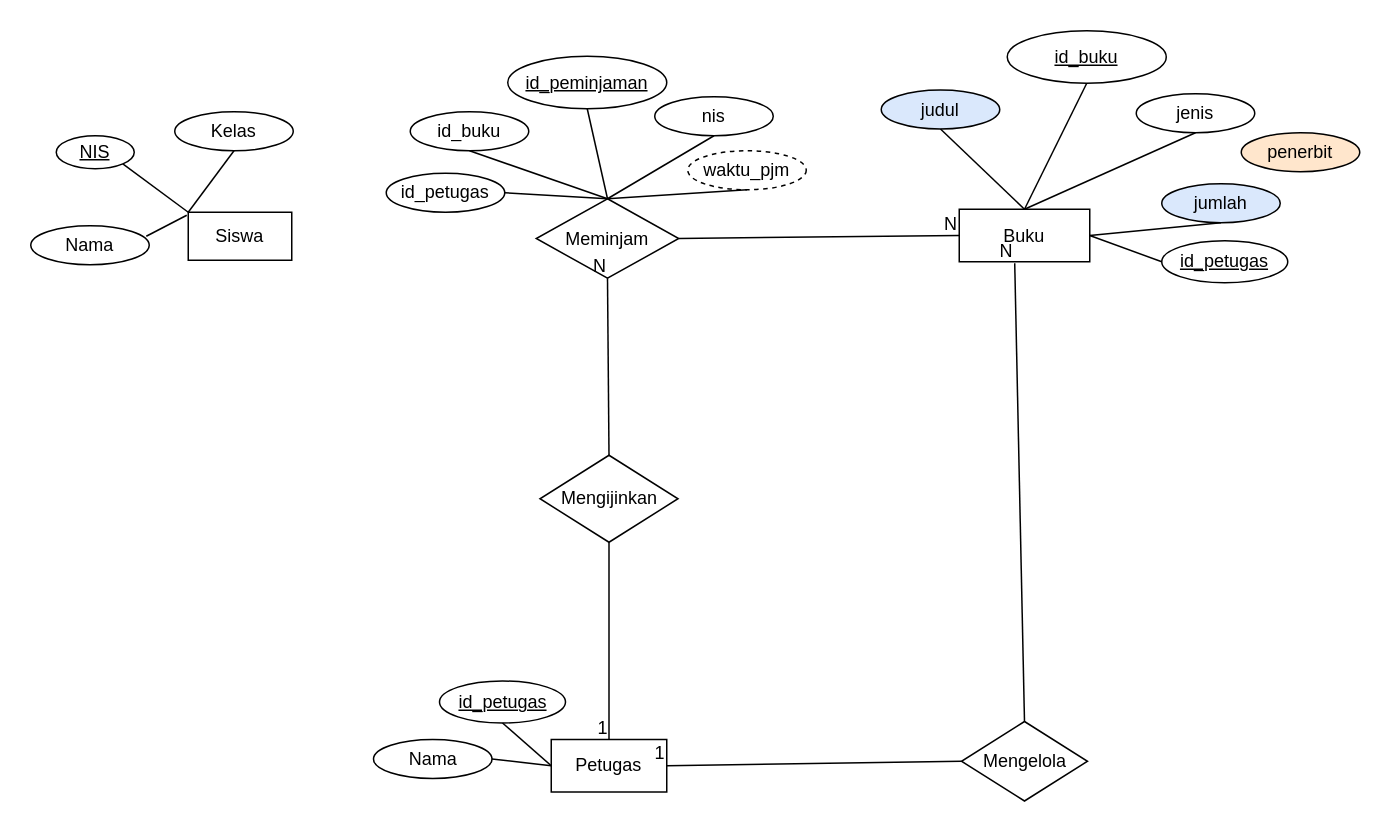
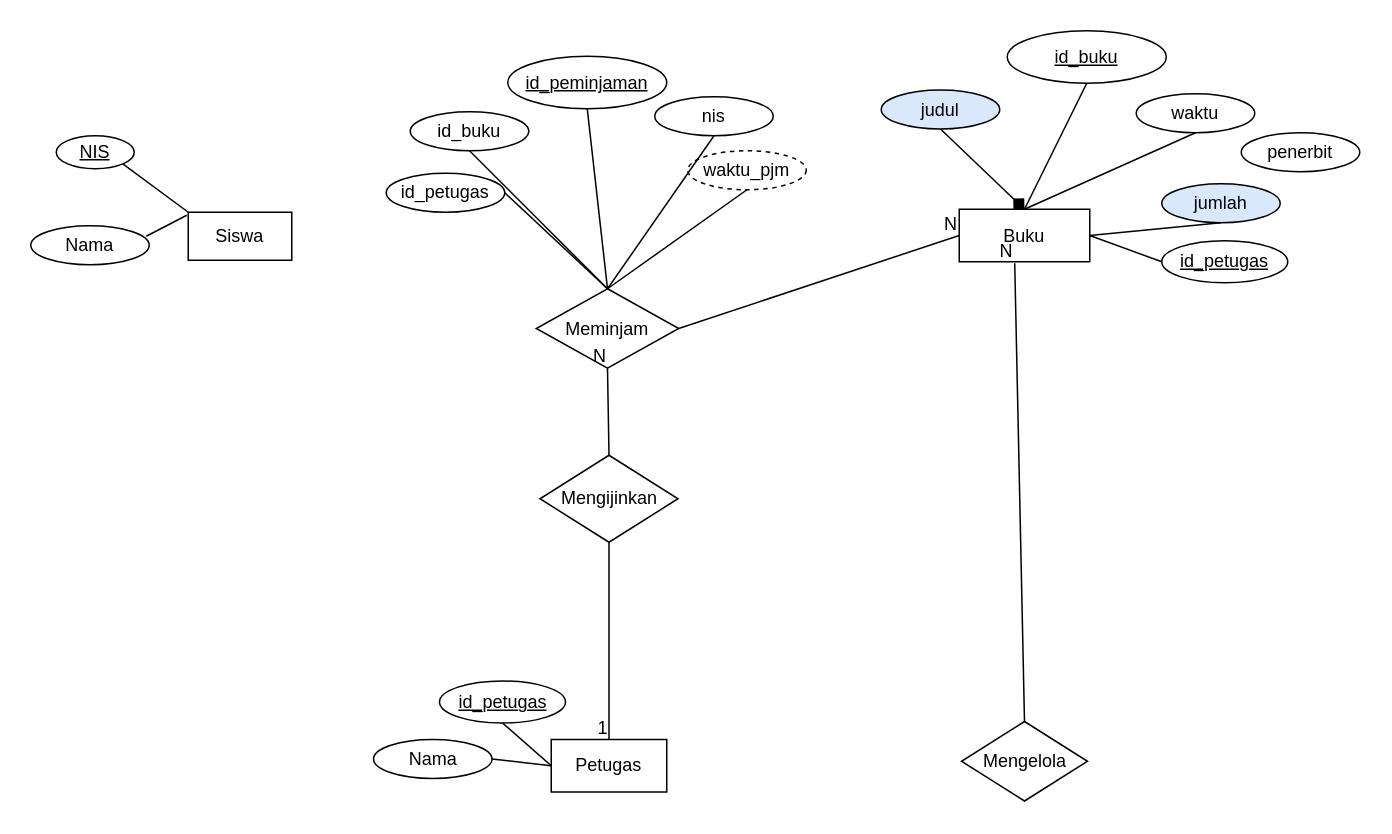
(1196, 113) -> (1196, 113)
(234, 131) -> none
(1301, 152) -> (1301, 152)
(212, 181) -> none
(1017, 202) -> (1013, 198)
(608, 239) -> (608, 329)
(812, 764) -> none
